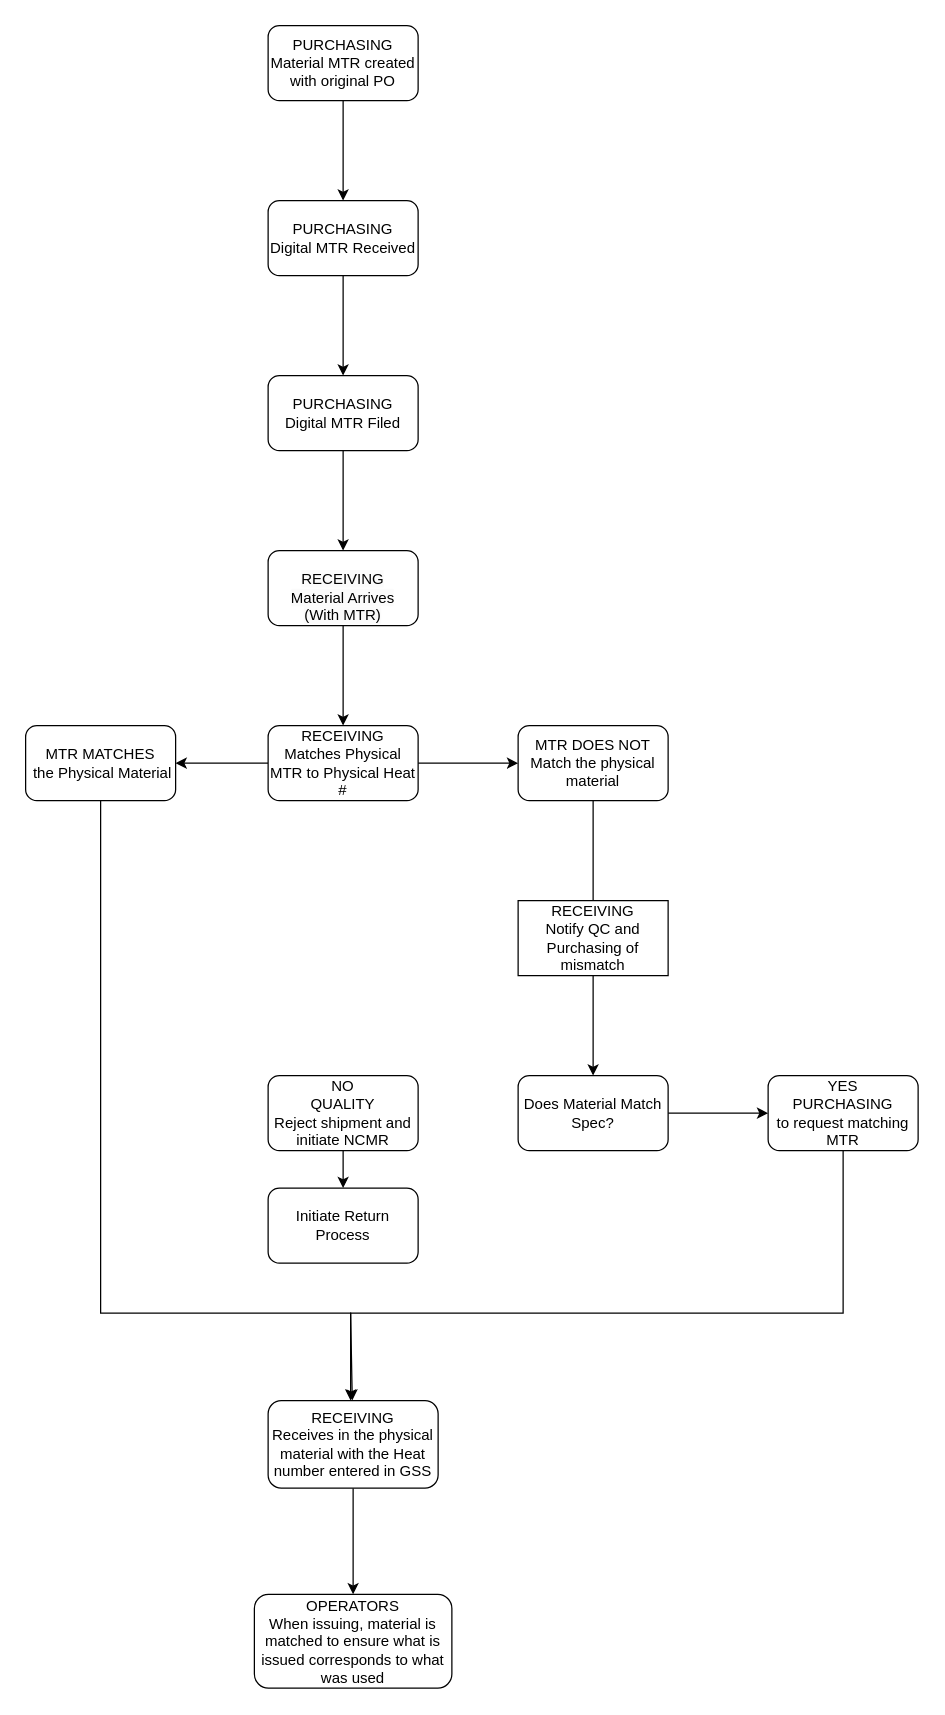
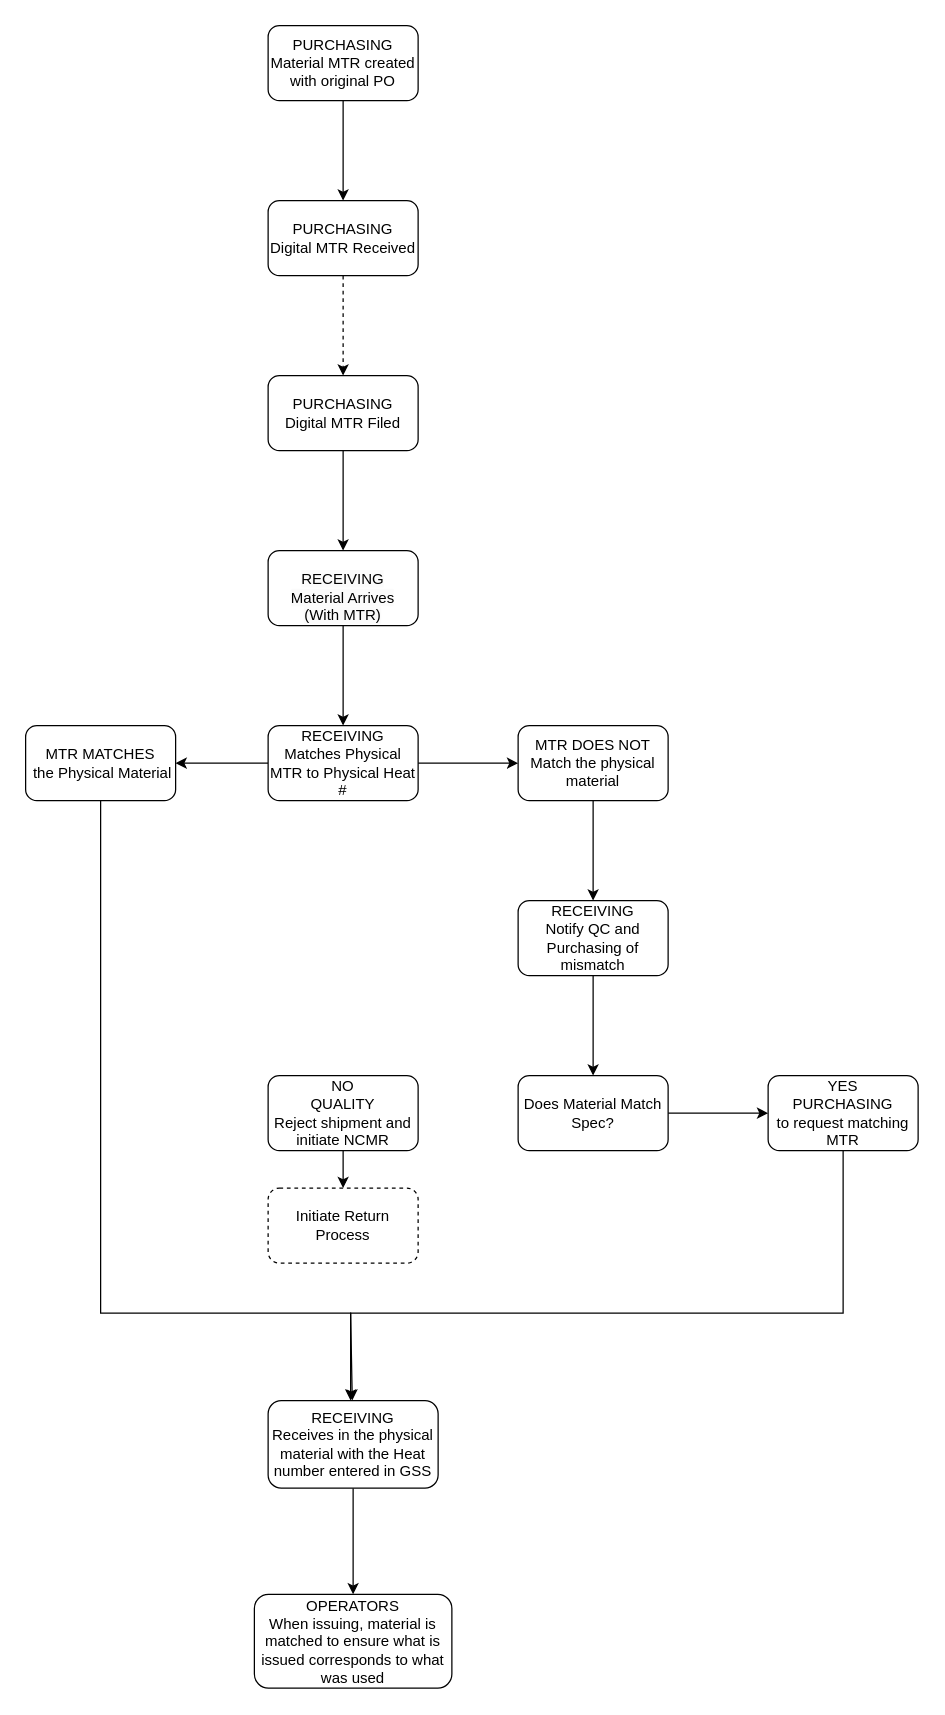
(343, 322) -> (343, 322)
(593, 894) -> (593, 891)
(593, 938) -> (593, 938)
(343, 1226) -> (343, 1226)
